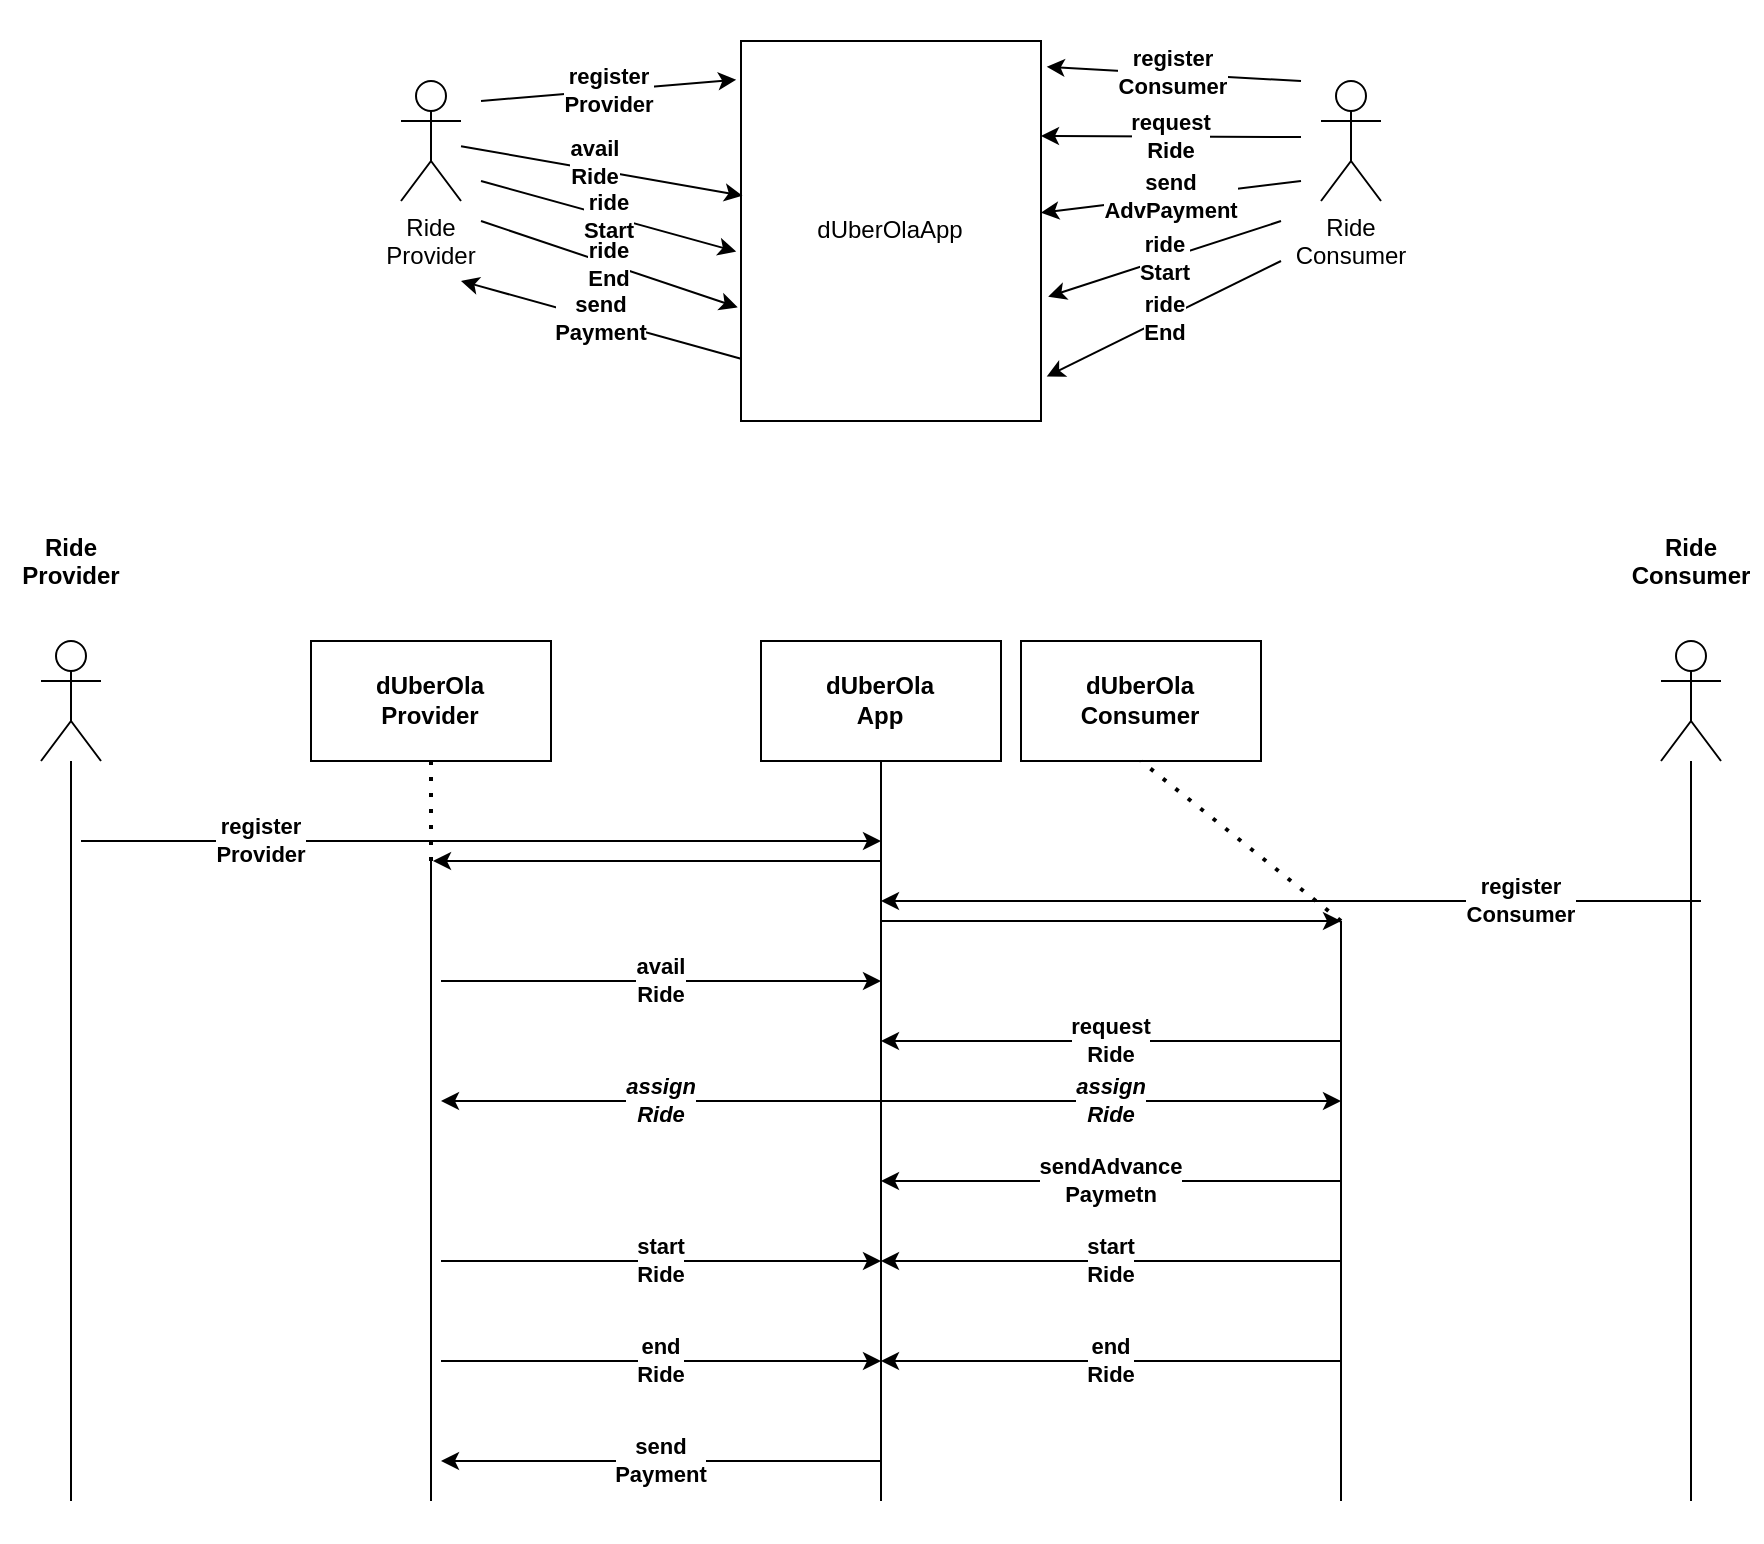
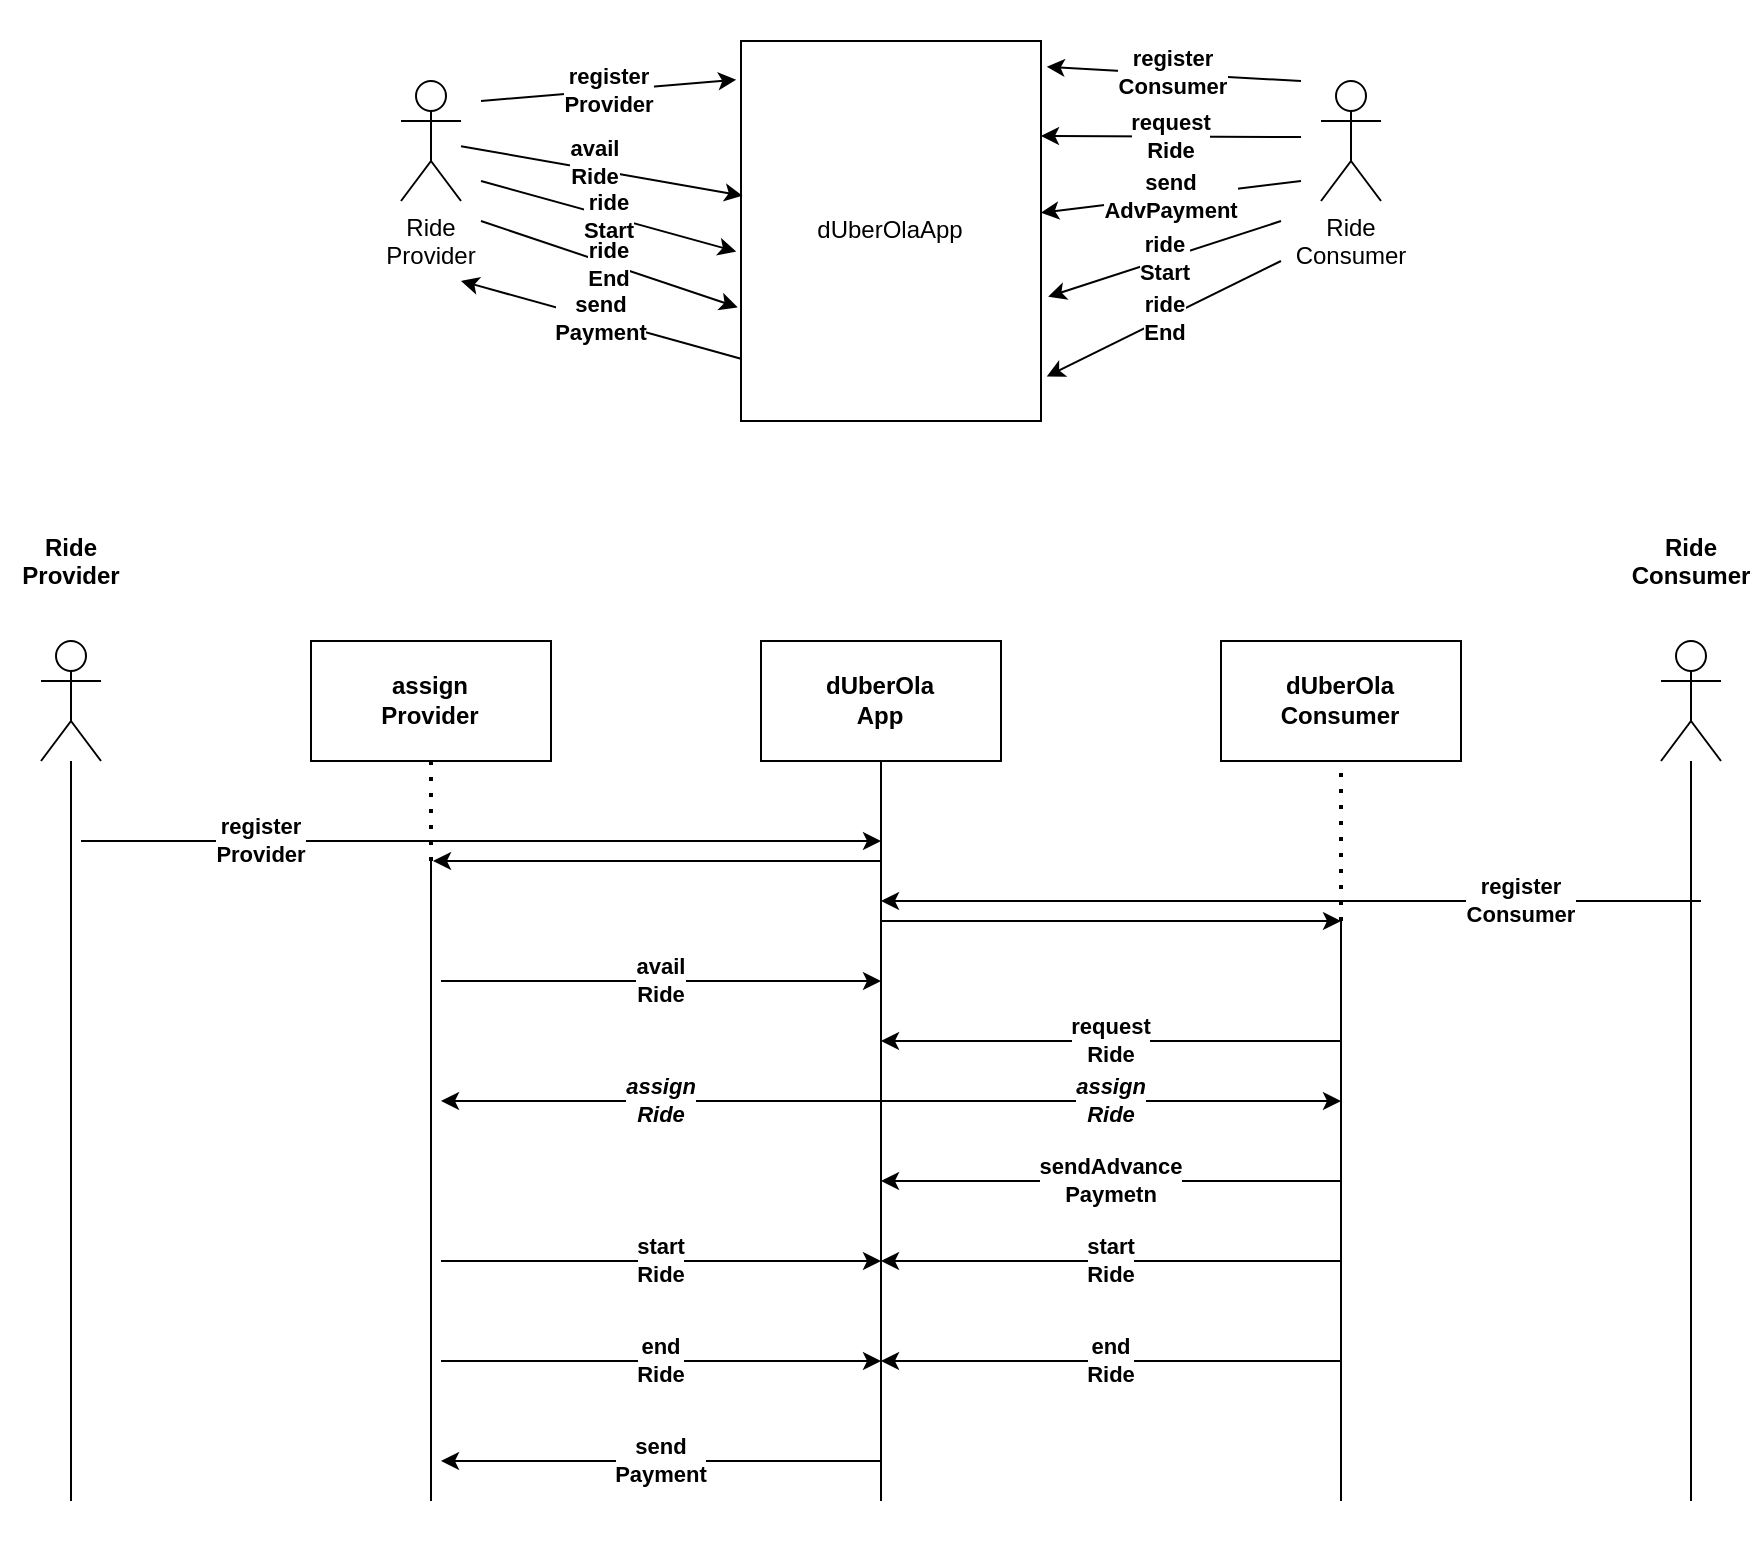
(431, 701) -> (431, 701)
(1141, 701) -> (1341, 701)
